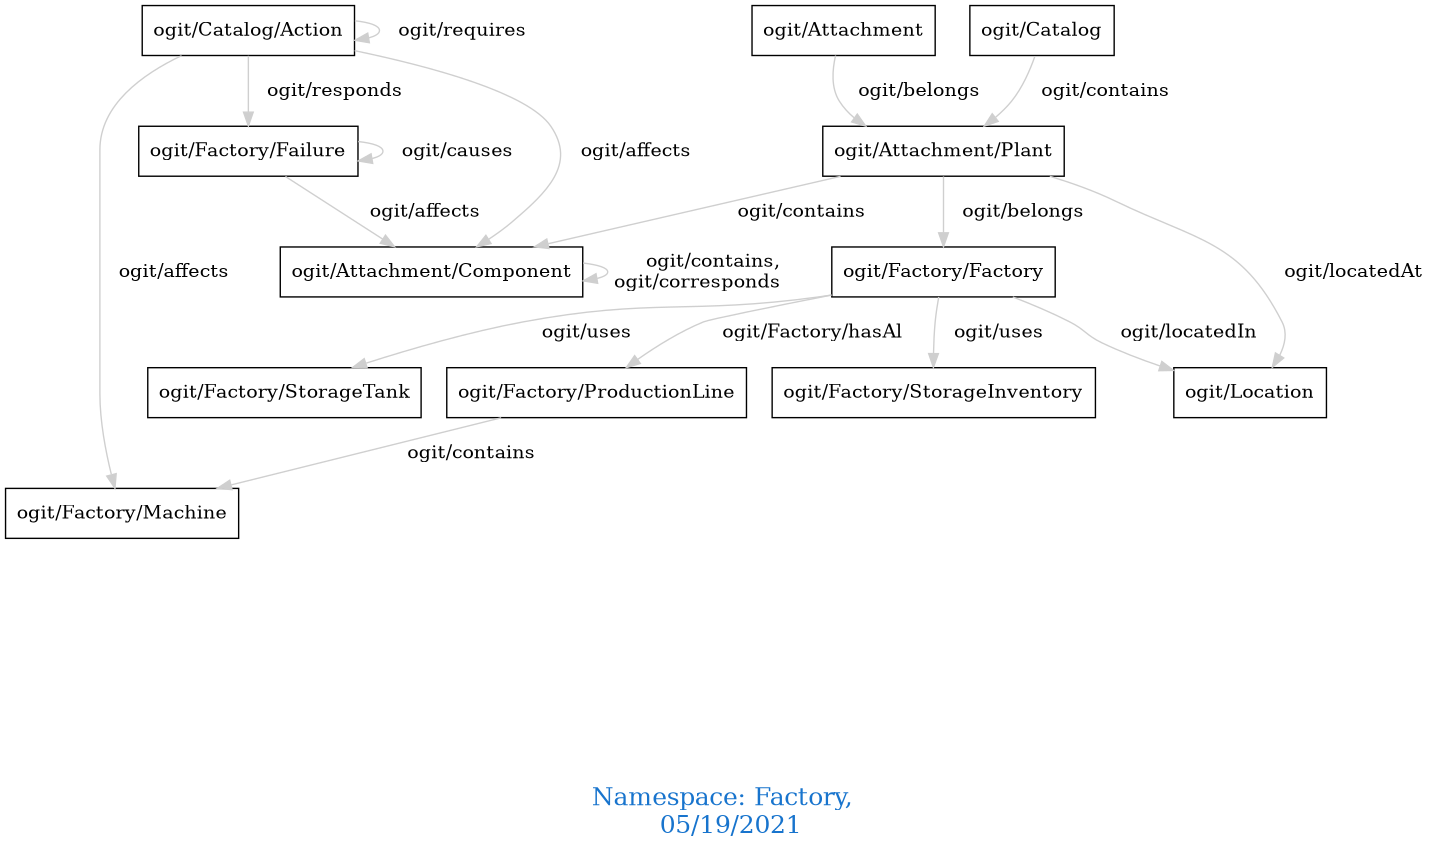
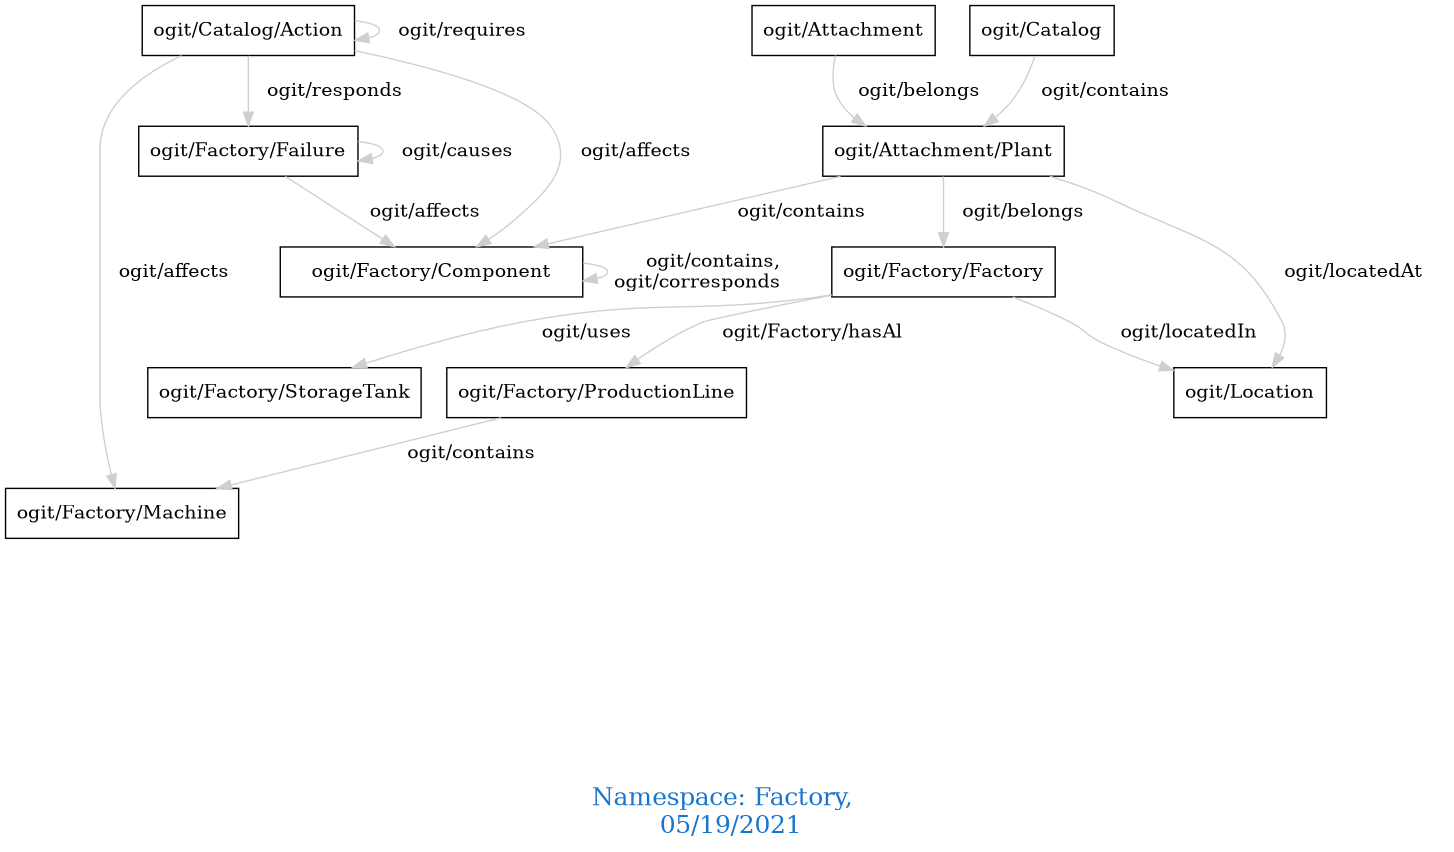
(432, 272) -> (432, 272)
(934, 393) -> none
